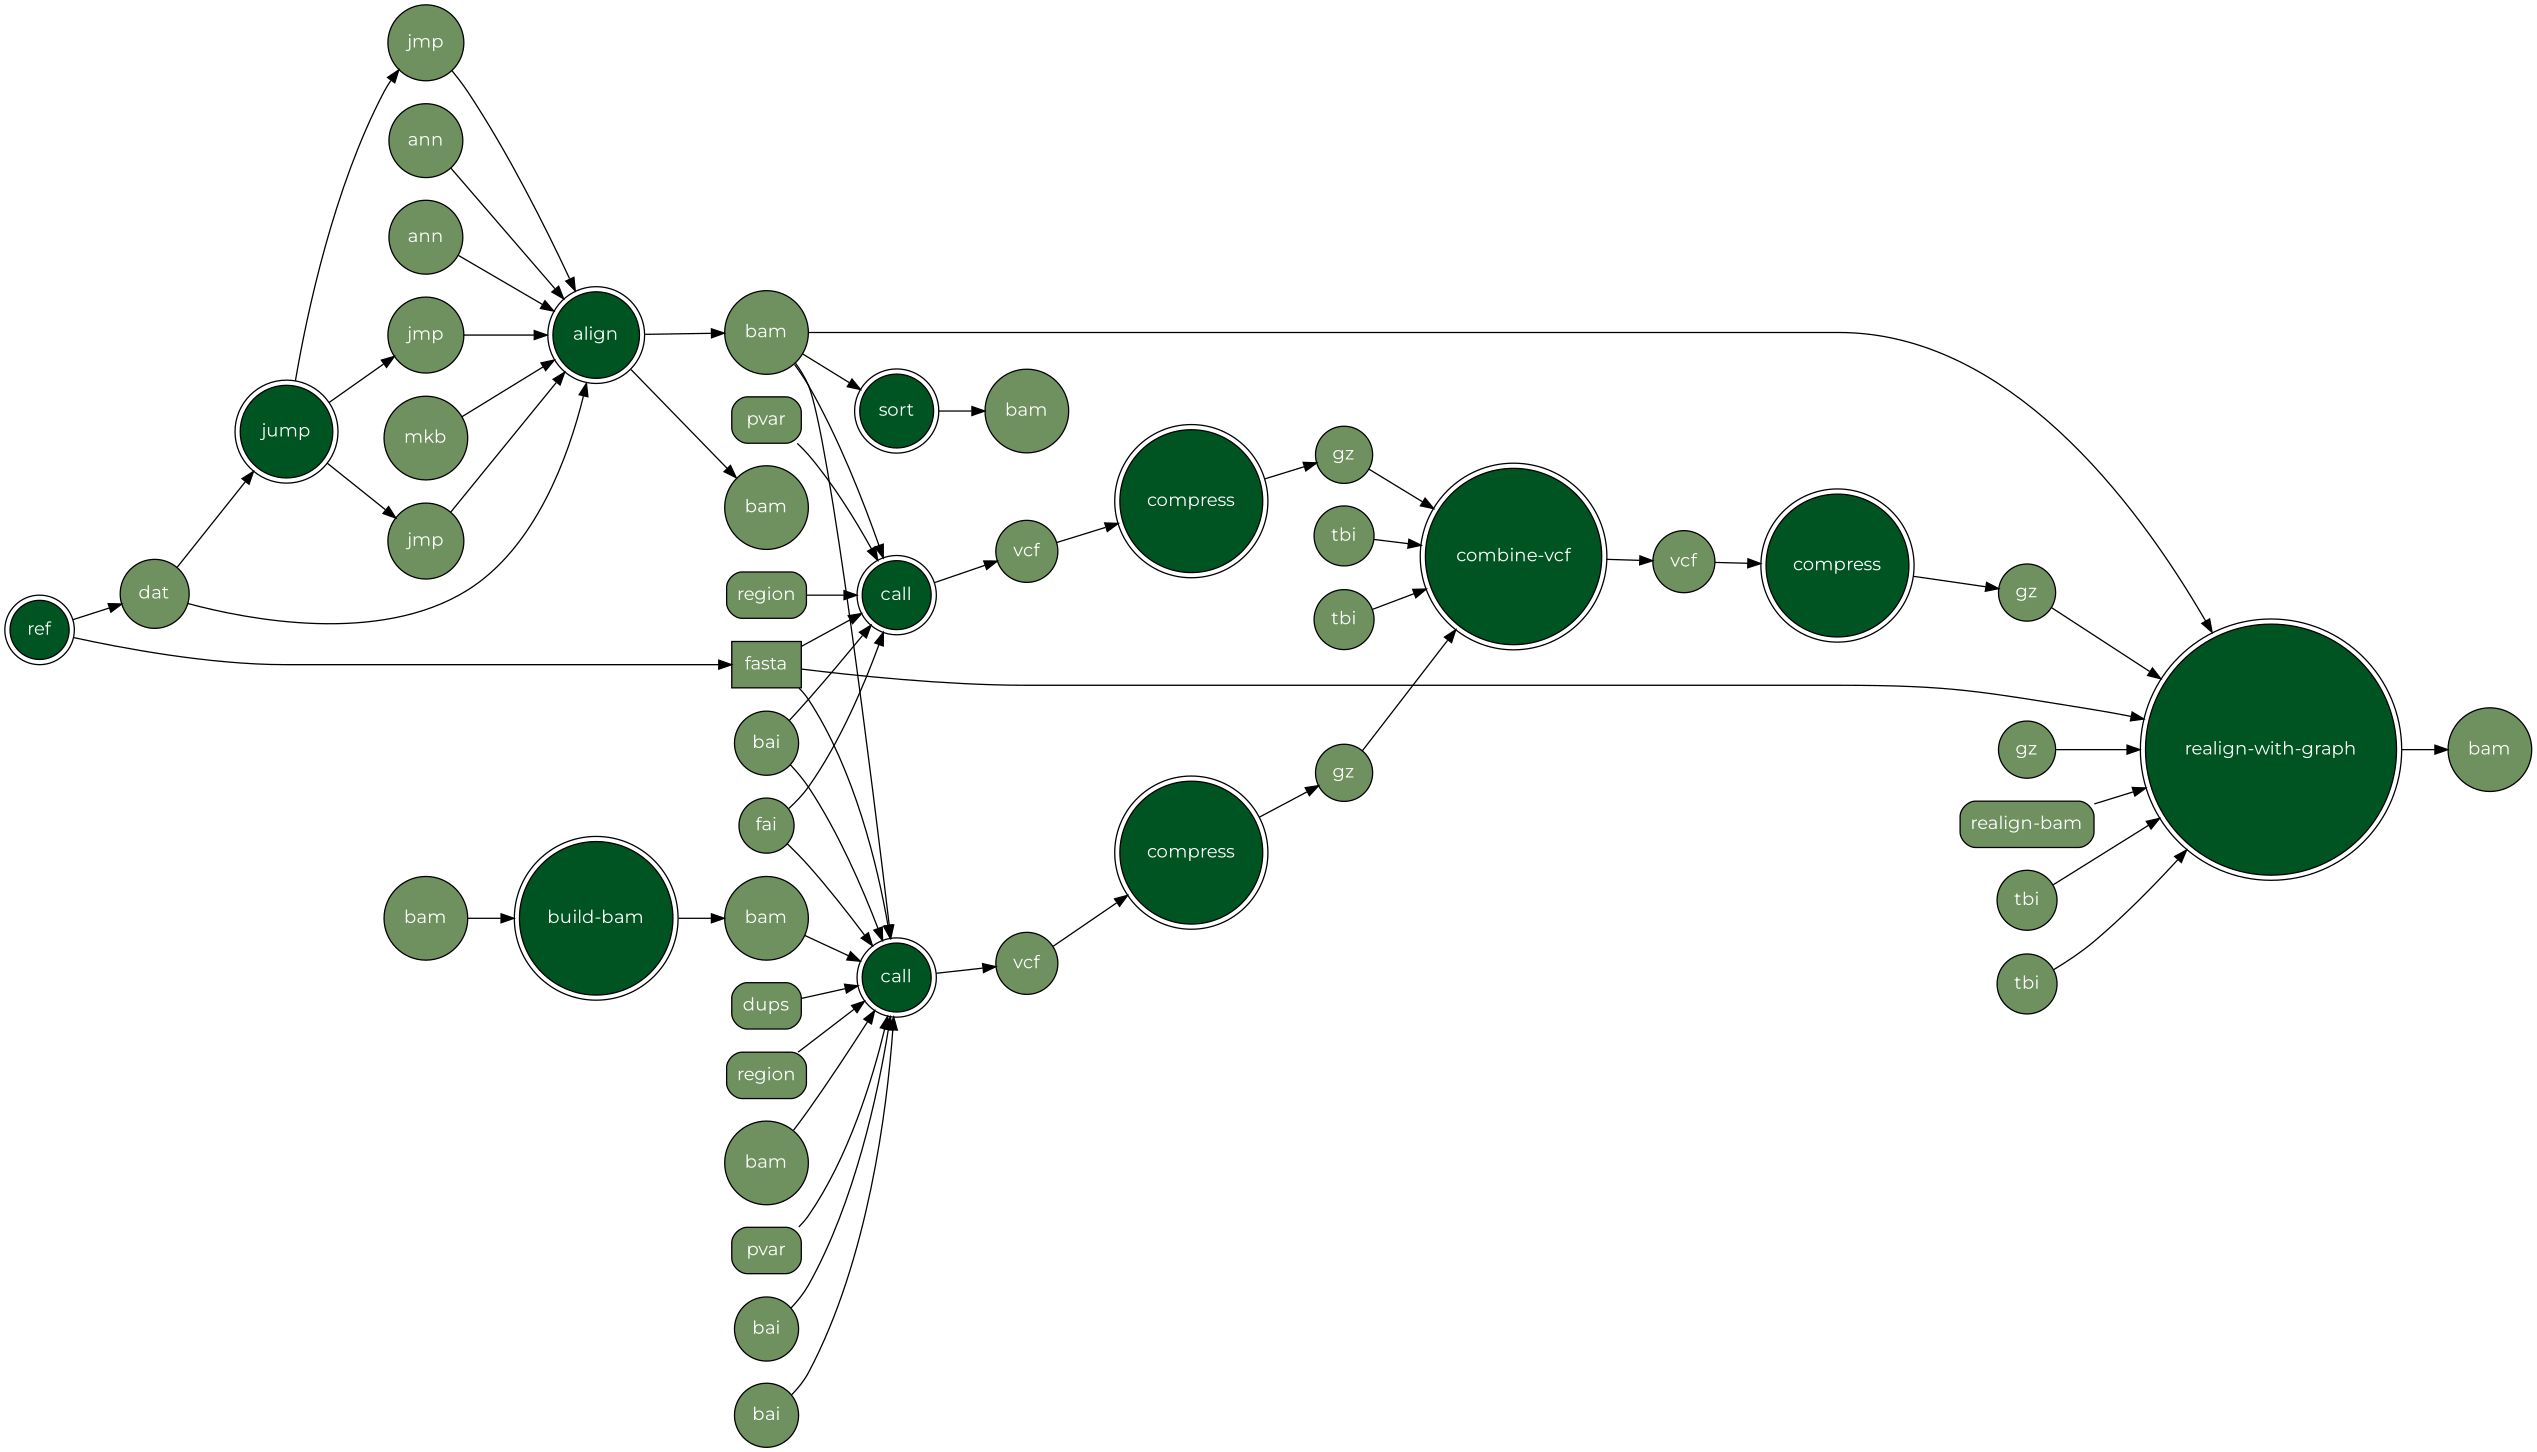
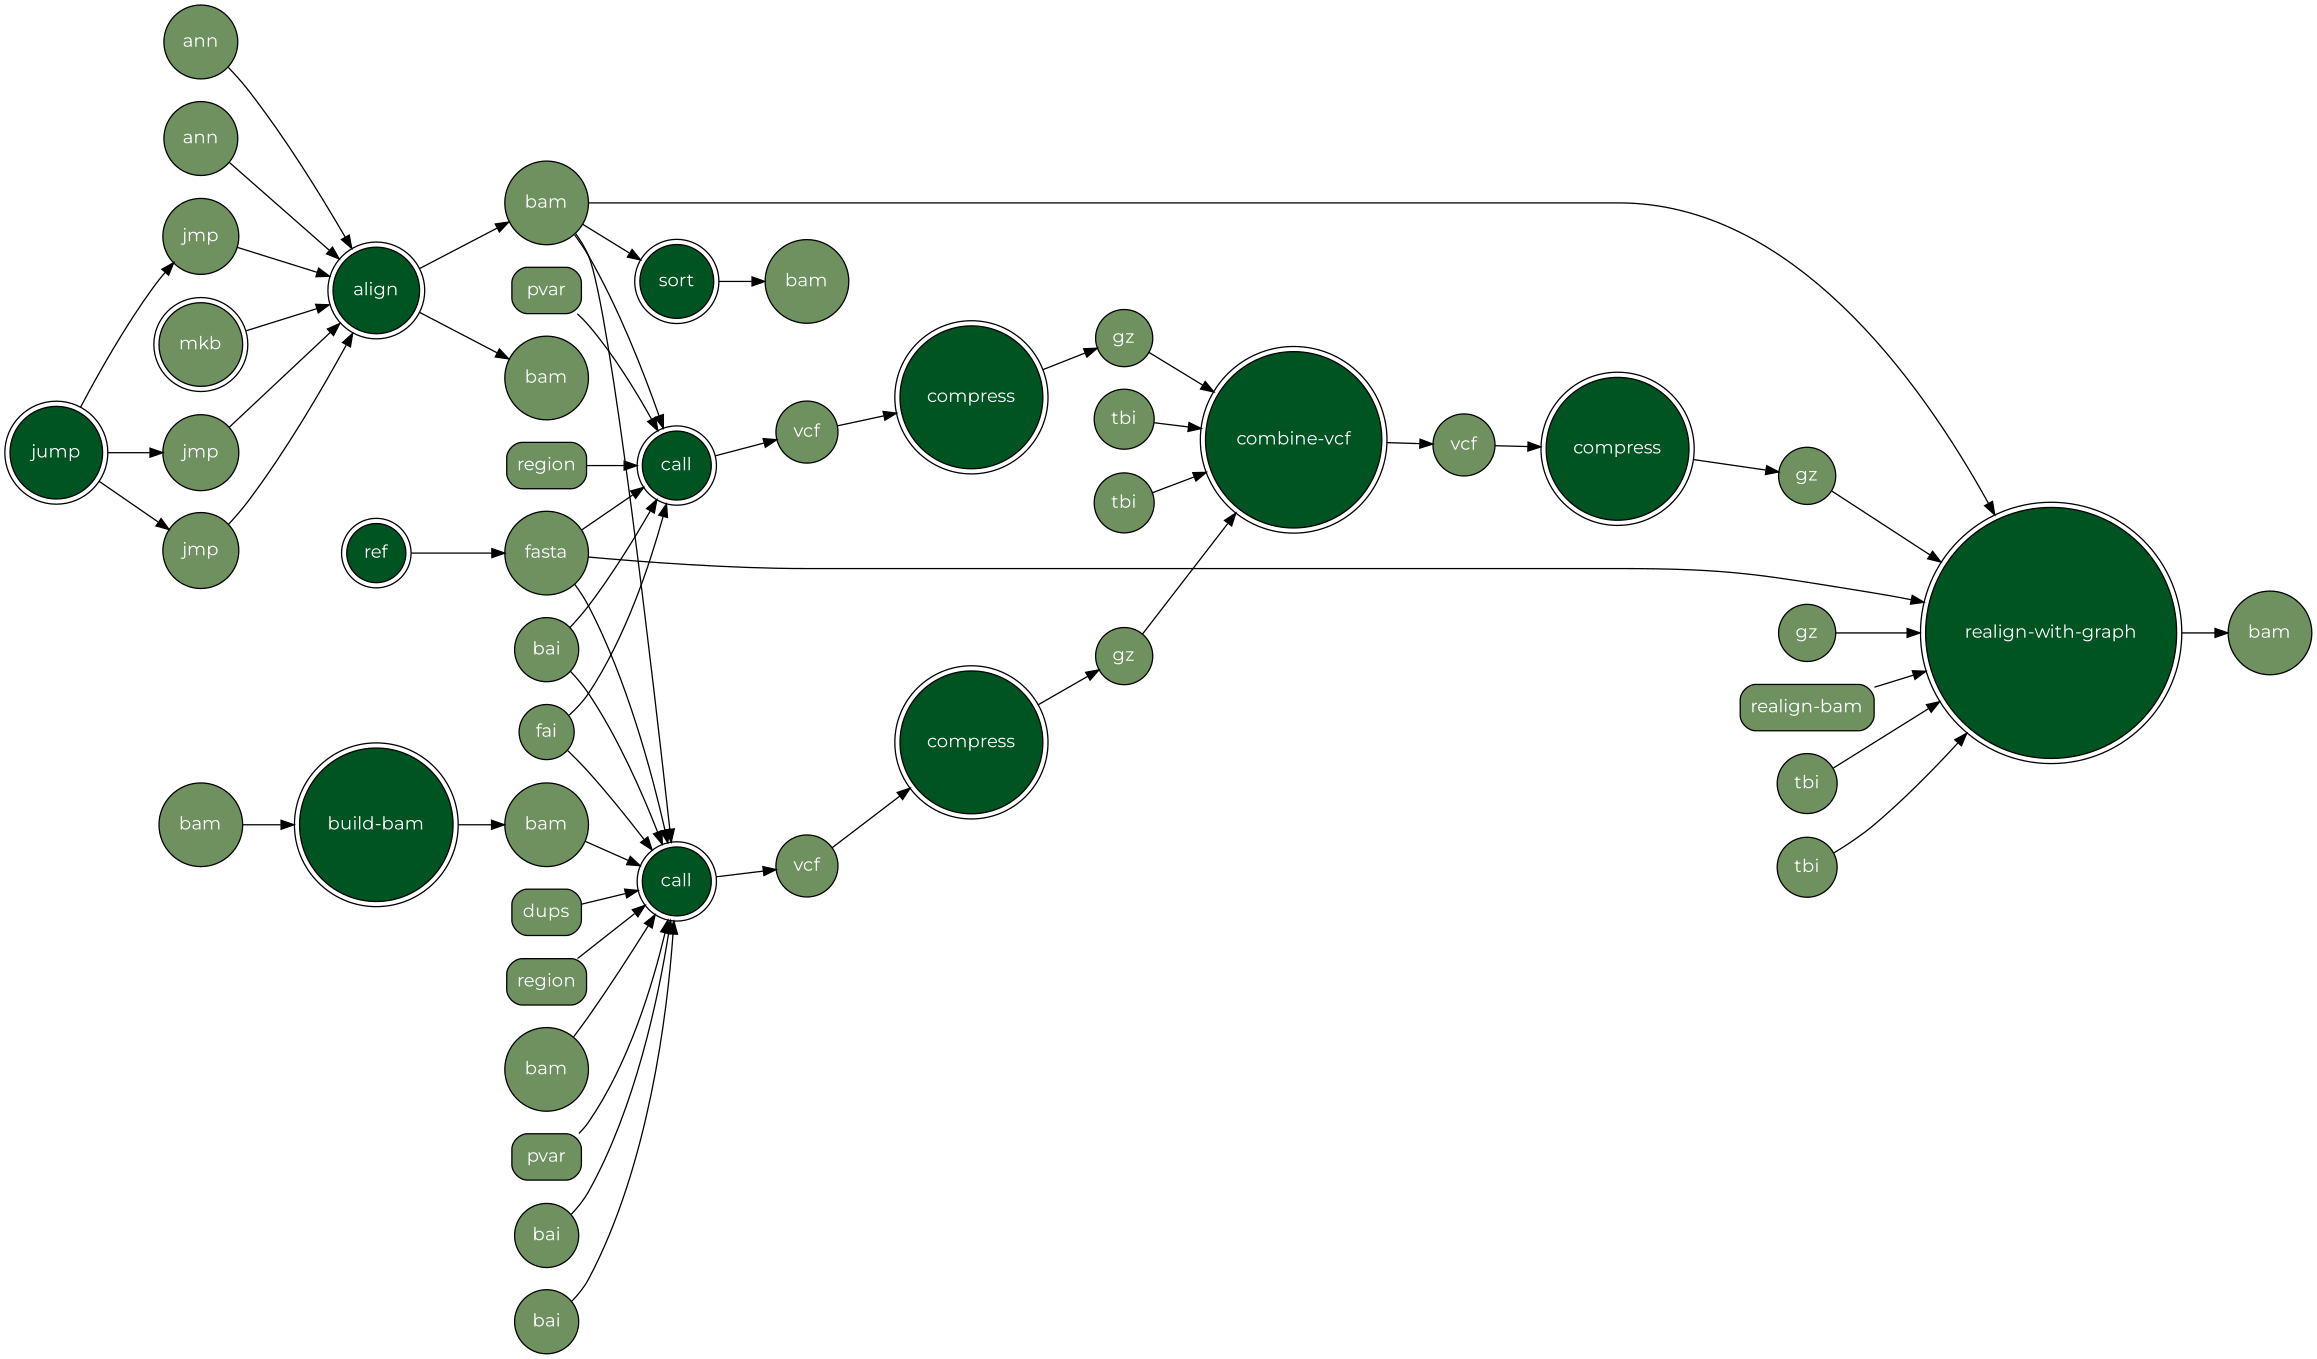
(426, 438) -> (201, 345)
(155, 594) -> none
(767, 665) -> (547, 553)
